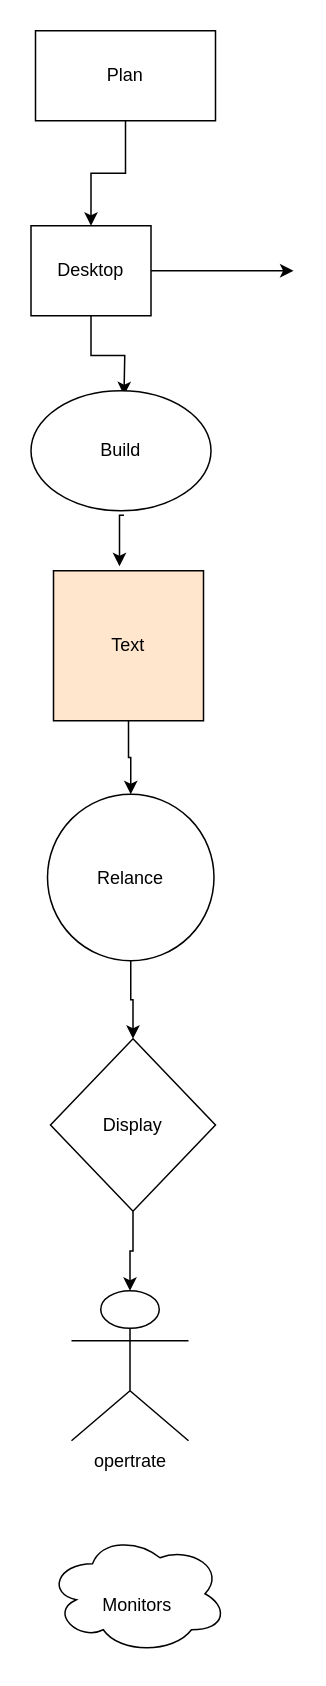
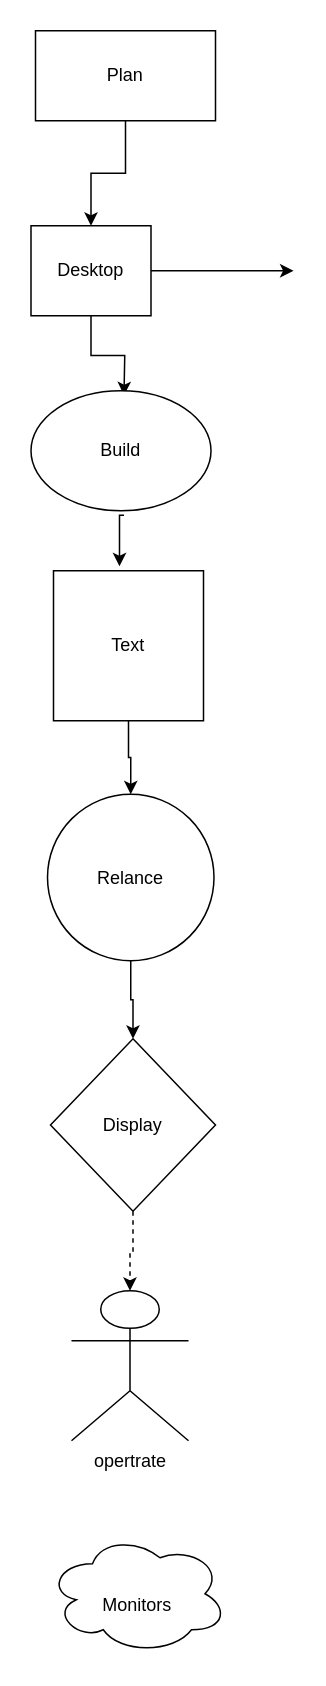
(128, 646) -> (128, 646)
(133, 1249) -> (133, 1249)
